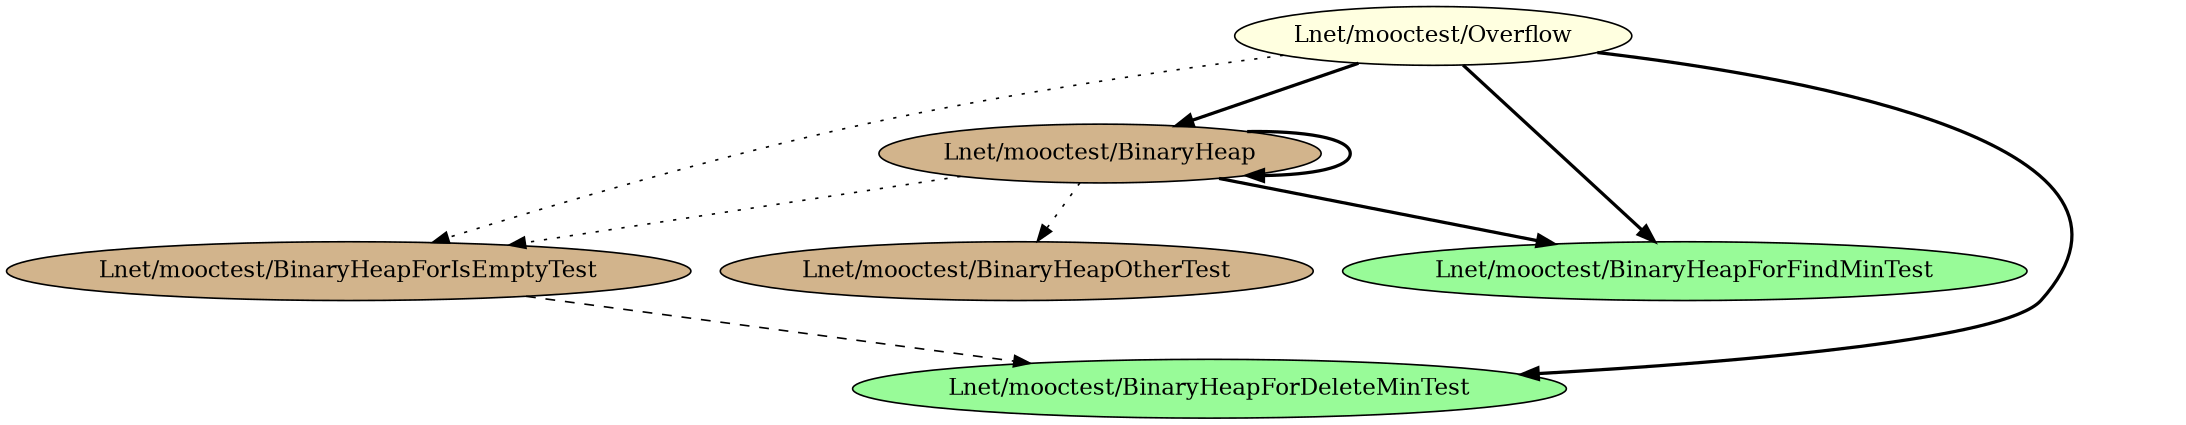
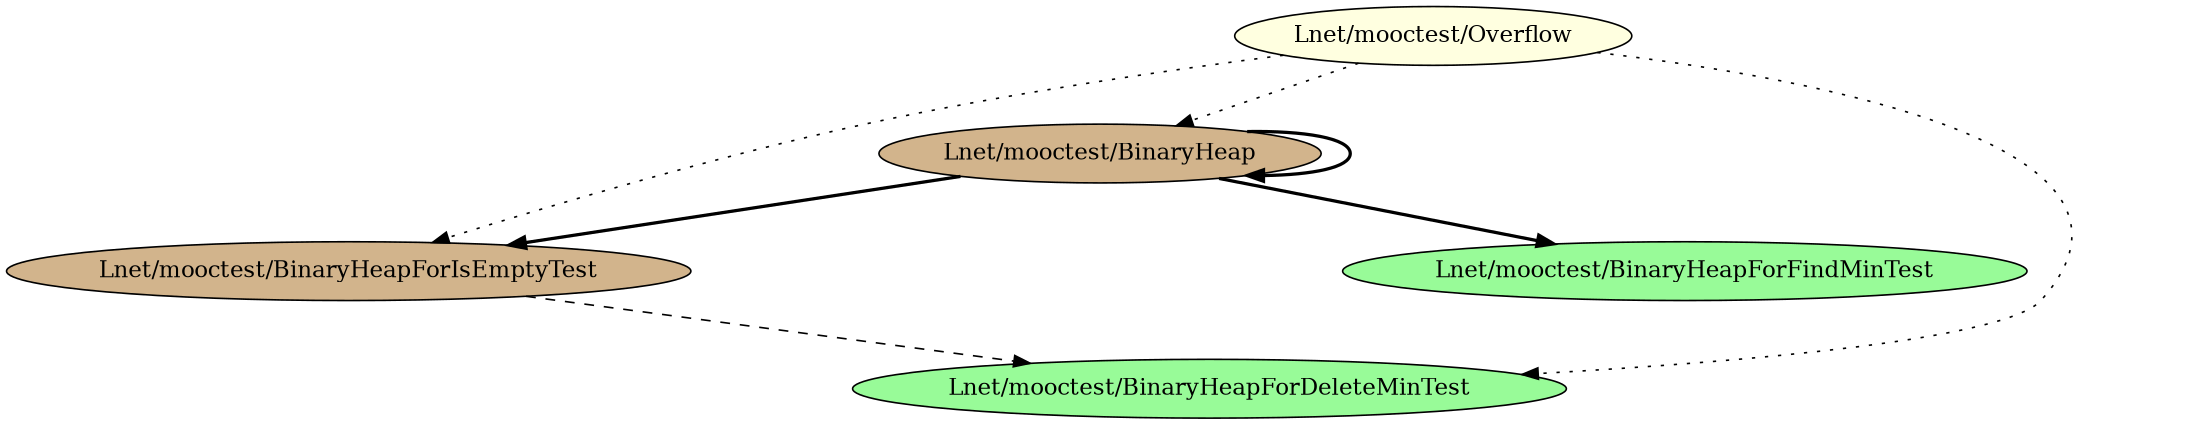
(1275, 92) -> (1275, 92)
(1553, 148) -> none
(743, 209) -> (743, 209)
(2064, 259) -> (2064, 259)
(1017, 271) -> none
